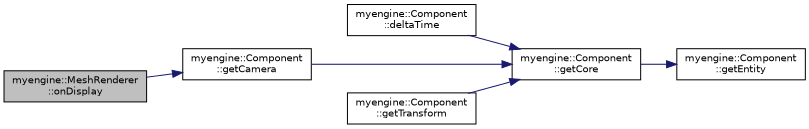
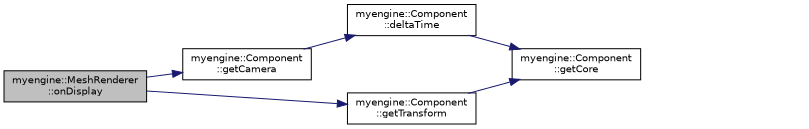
(407, 64) -> (324, 44)
(741, 64) -> none
none -> (242, 97)
